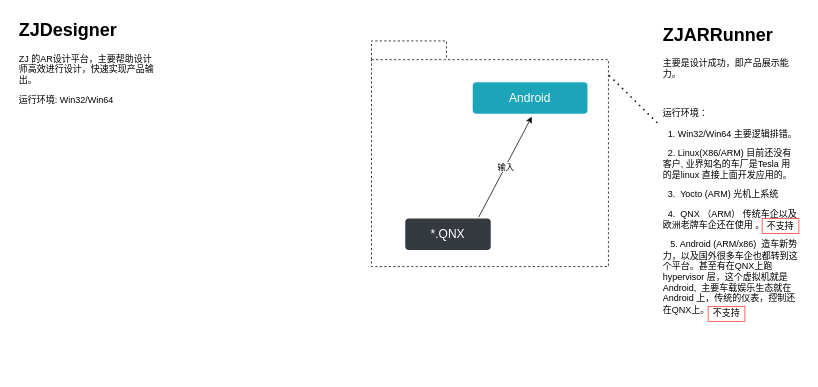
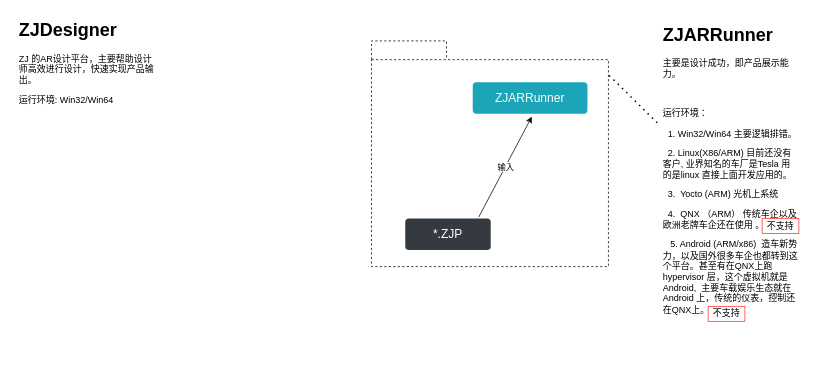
(530, 98) -> (530, 98)
(448, 234) -> (448, 234)
